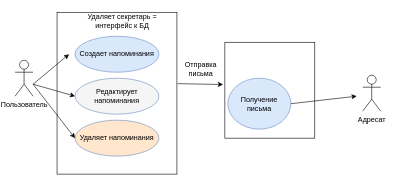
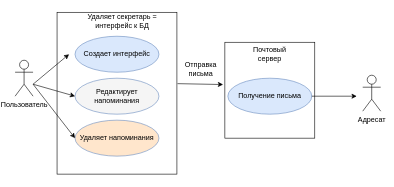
(117, 54) -> (117, 54)
none -> (270, 54)
(259, 104) -> (270, 96)
